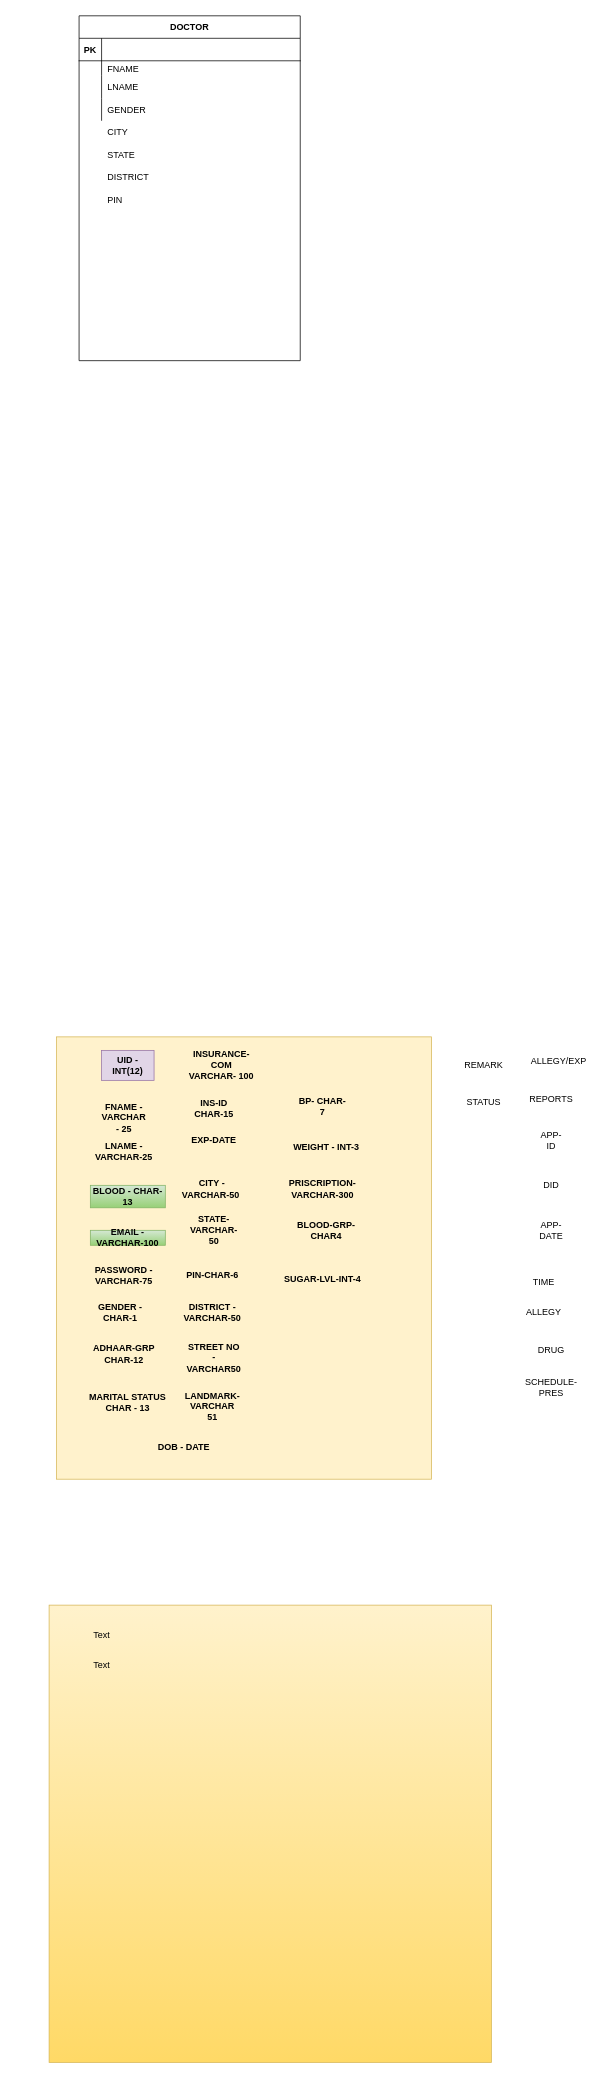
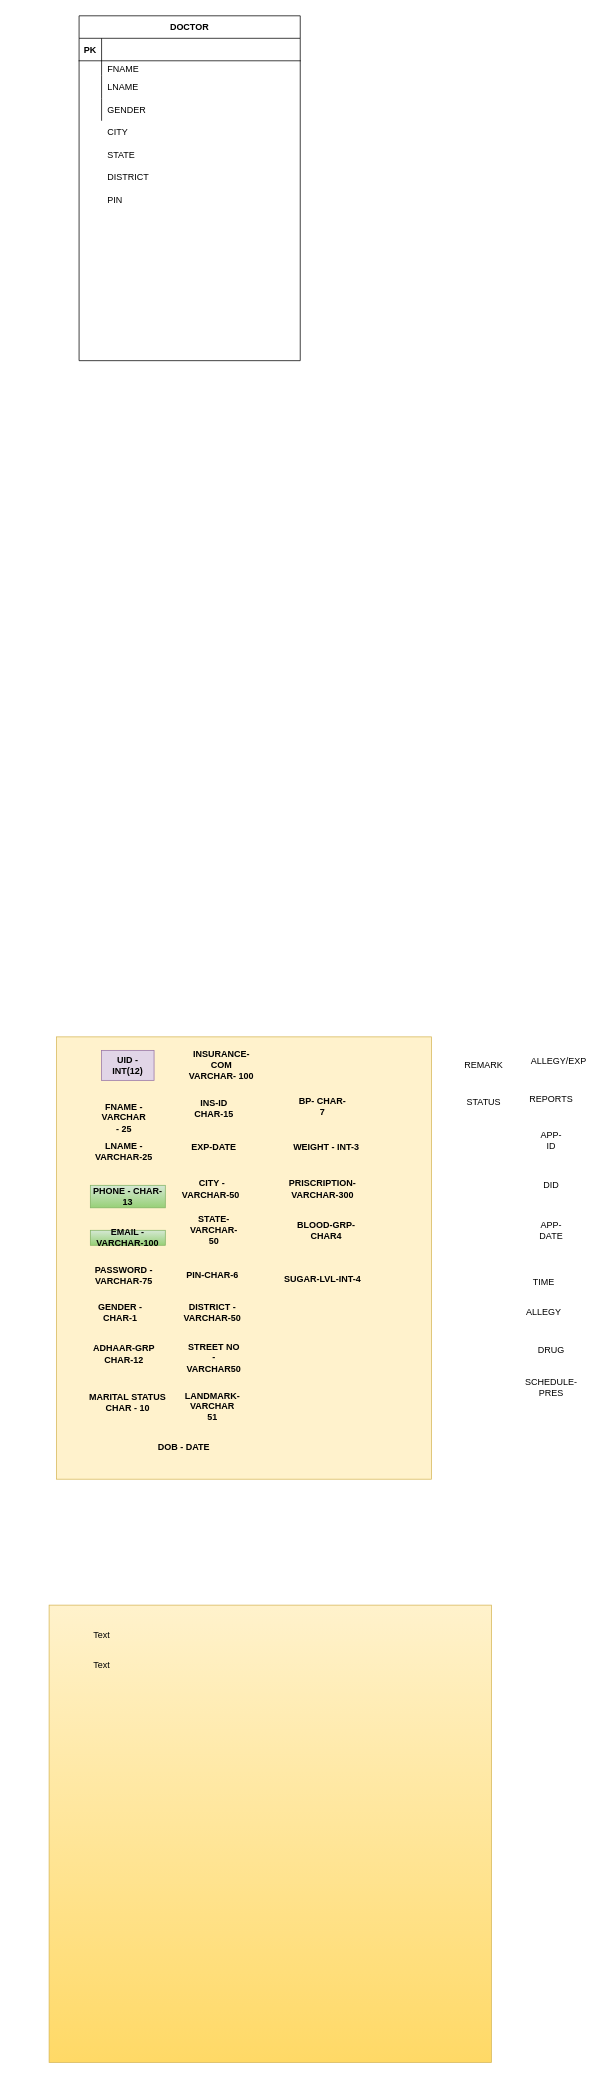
(214, 1140) -> (214, 1148)
(128, 1197) -> (128, 1197)
(128, 1403) -> (128, 1403)
